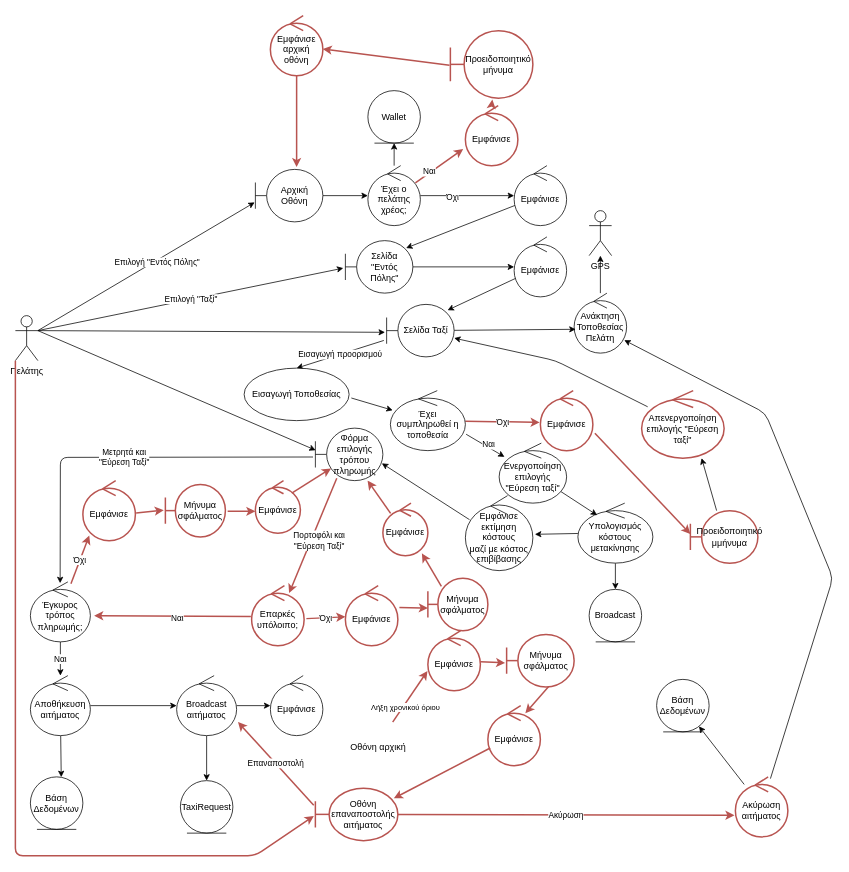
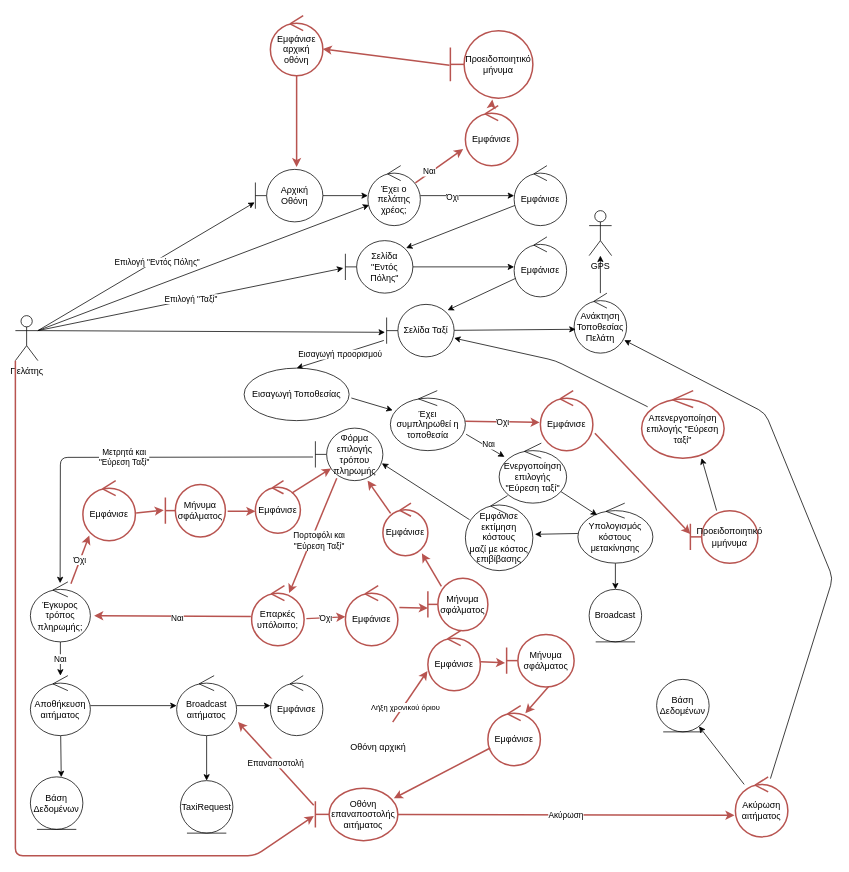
(394, 117) -> none
(394, 149) -> none
(176, 390) -> (206, 267)
